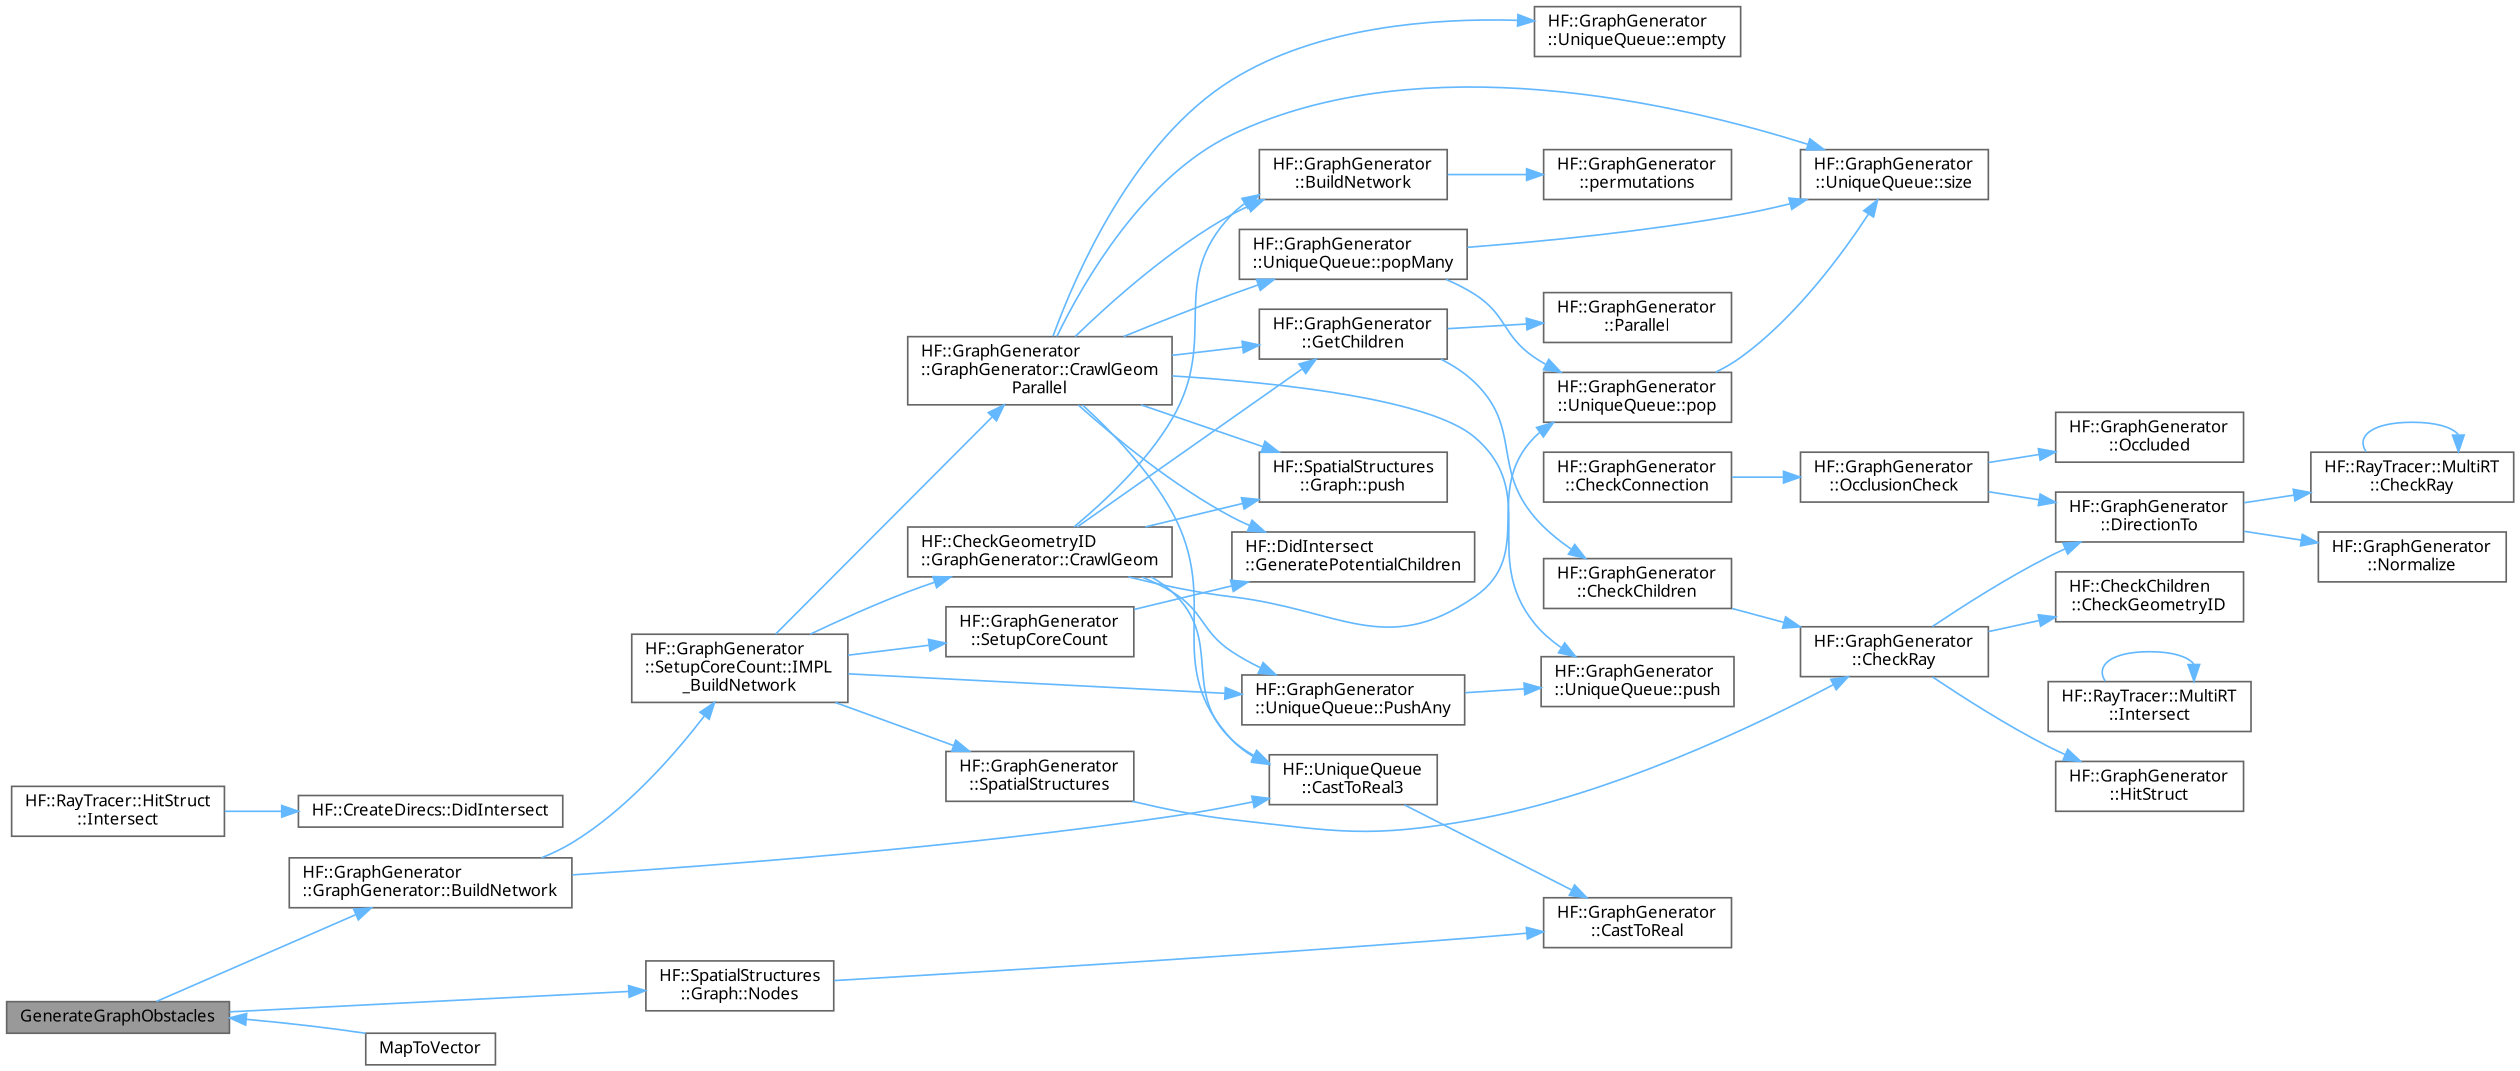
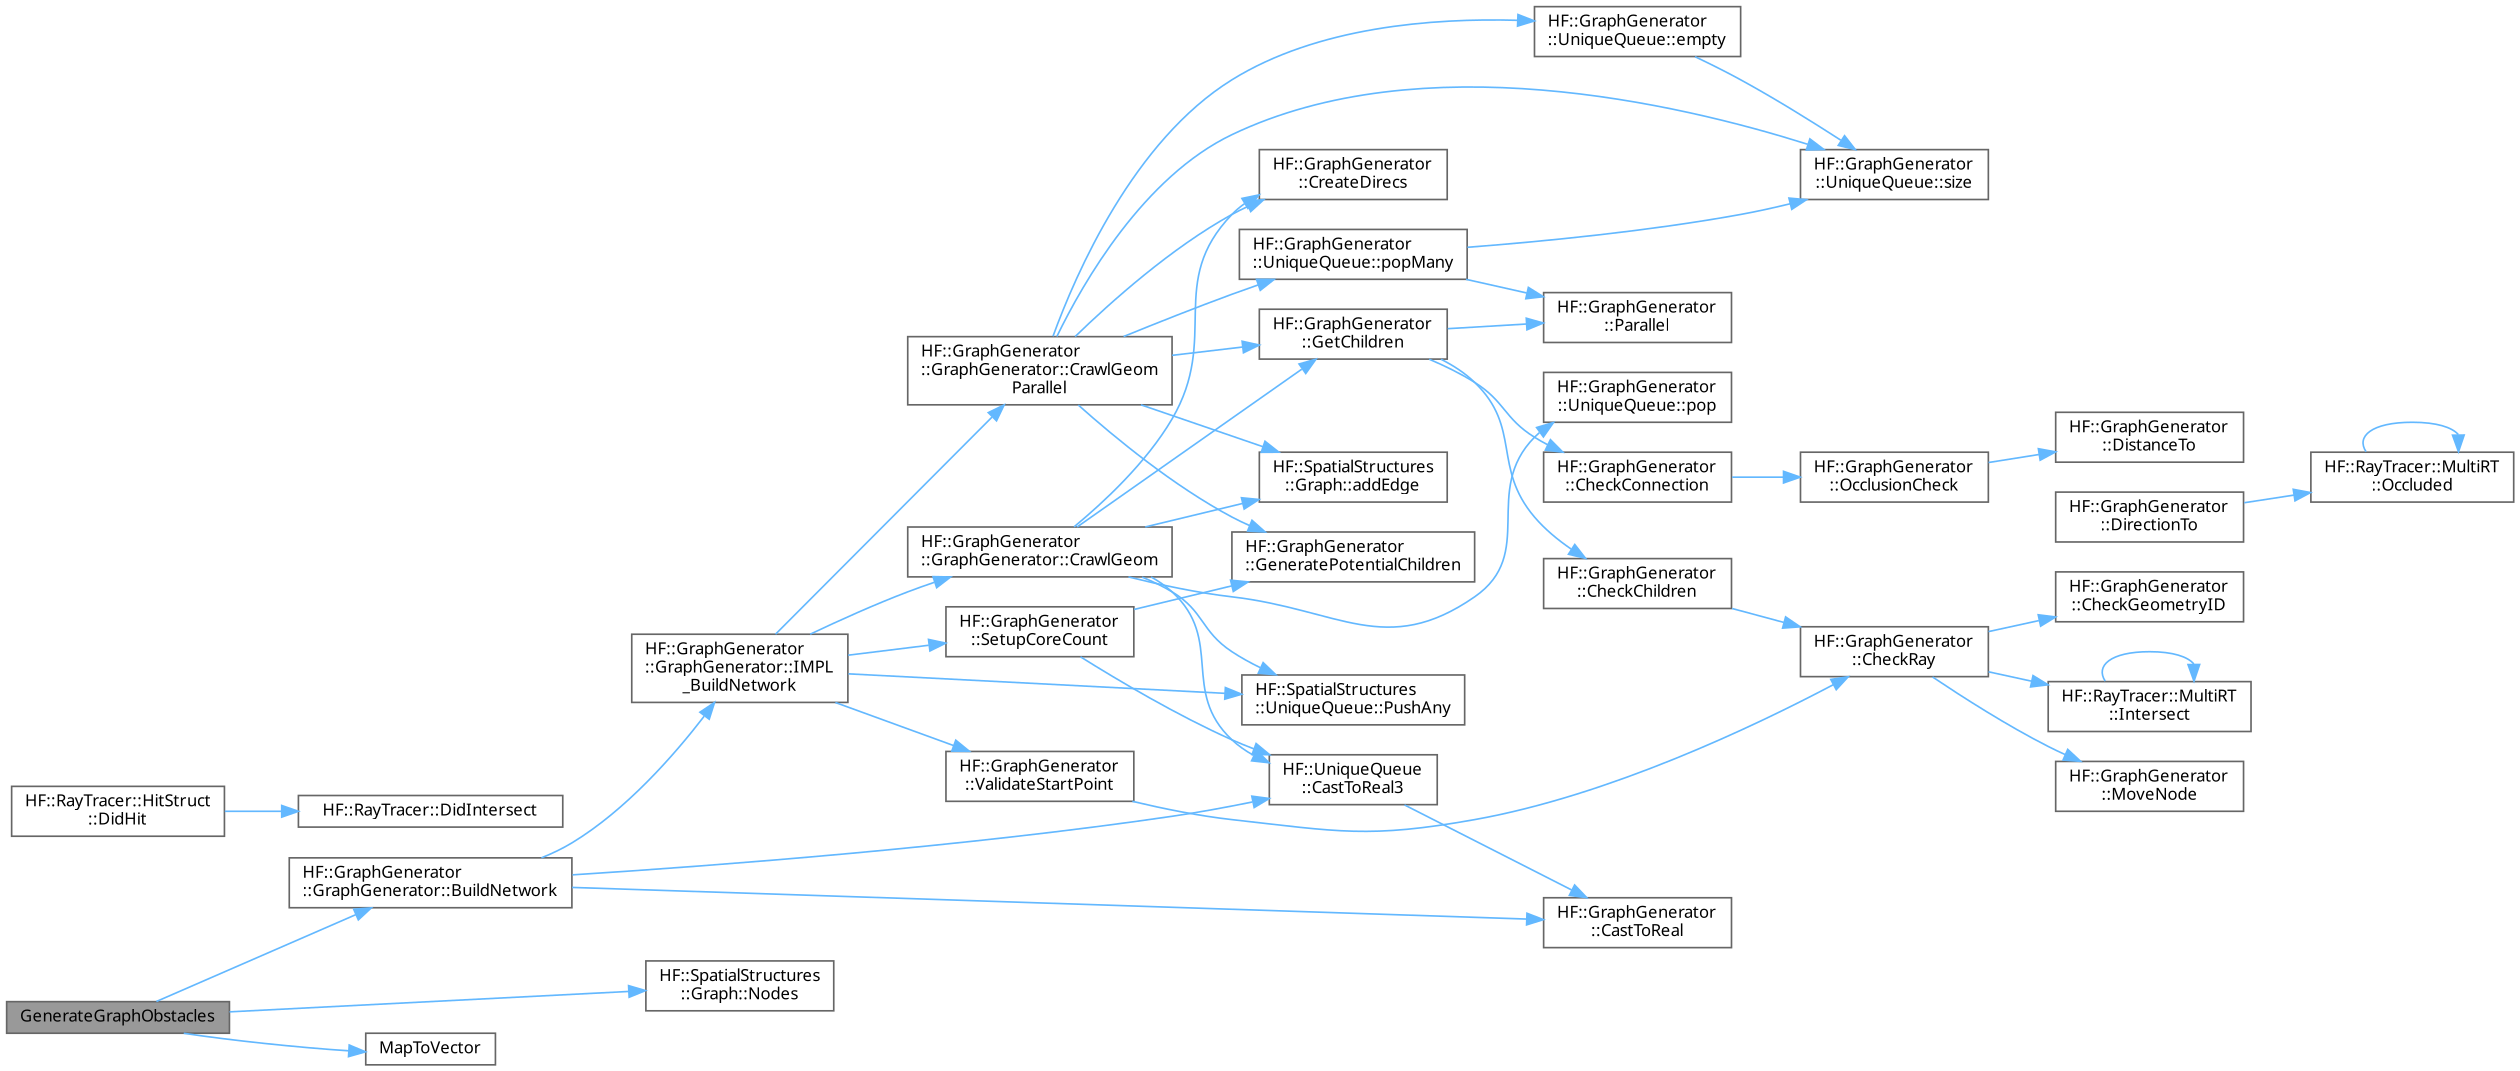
(1353, 175) -> (1353, 175)
(1638, 175) -> none
(1801, 302) -> (1769, 96)
(1497, 315) -> (1496, 286)
none -> (1510, 416)
(2150, 437) -> (2150, 437)
(1353, 477) -> (1353, 477)
(2412, 477) -> (2412, 477)
(2014, 496) -> none
(1040, 552) -> (1040, 552)
(1353, 557) -> (1353, 557)
(2412, 557) -> none
(1192, 573) -> (1165, 707)
(1997, 585) -> (2010, 677)
(2150, 597) -> (2150, 597)
(740, 668) -> (740, 668)
(1638, 682) -> none
(1353, 700) -> (1353, 700)
(1040, 776) -> (1040, 776)
(2150, 786) -> (2150, 786)
(118, 811) -> (118, 811)
(431, 811) -> (431, 811)
(1181, 959) -> (1049, 903)
(306, 1025) -> (266, 1044)
